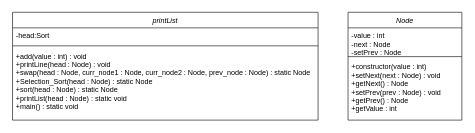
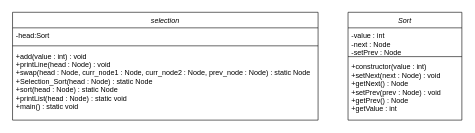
(165, 20) -> (165, 20)
(405, 20) -> (405, 20)
